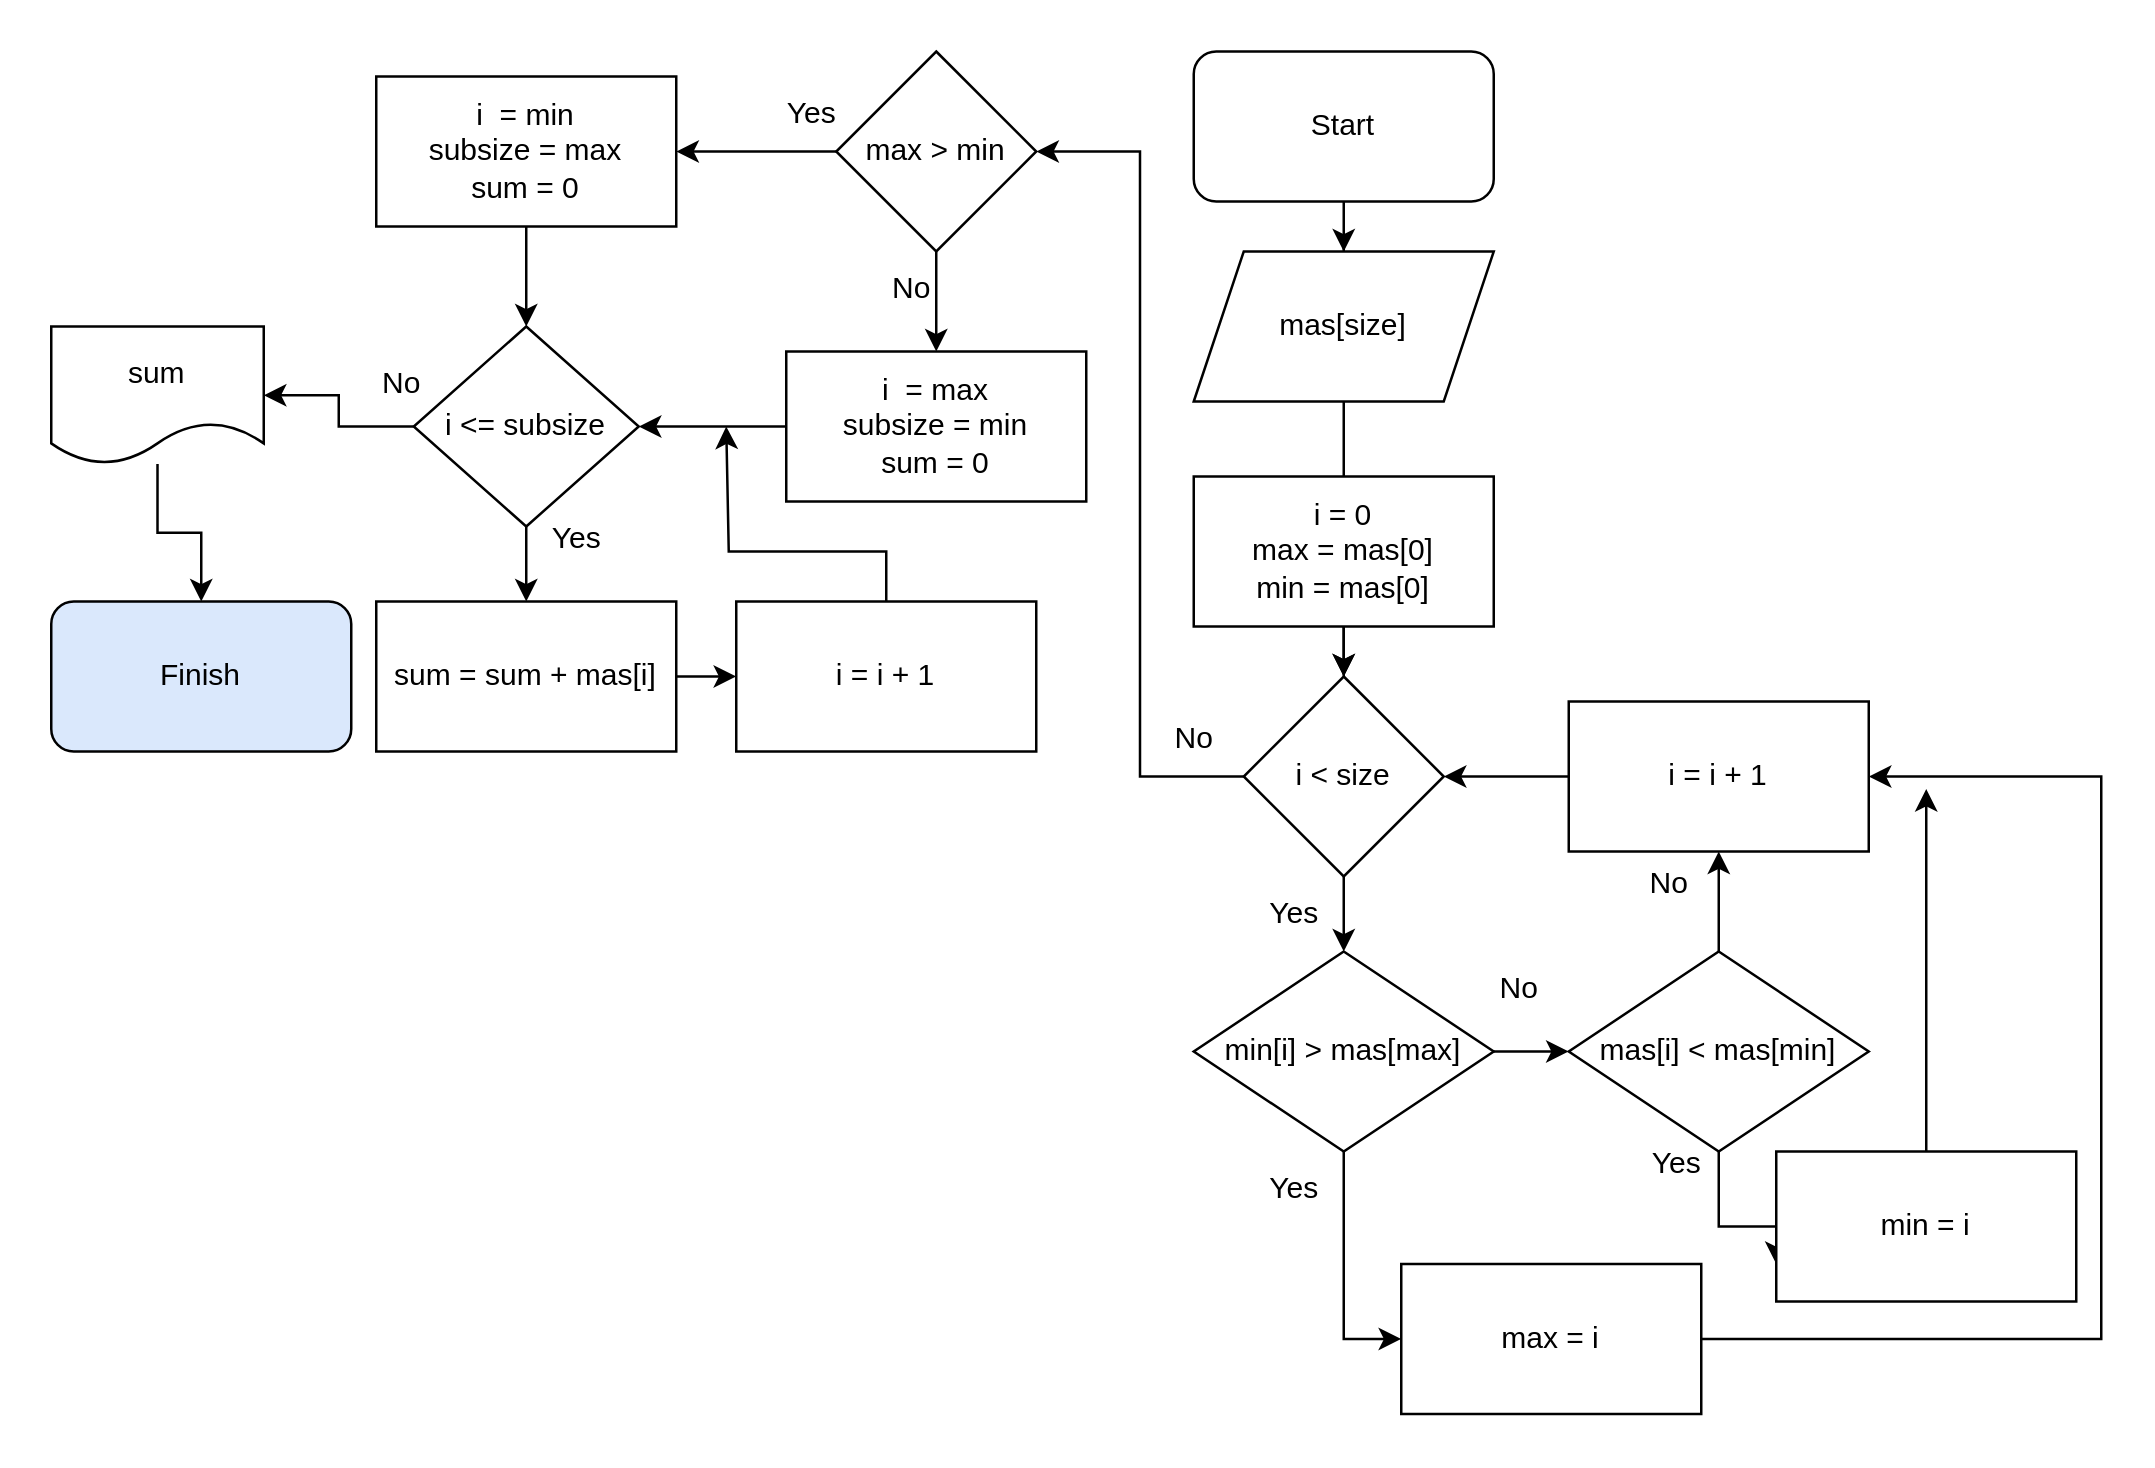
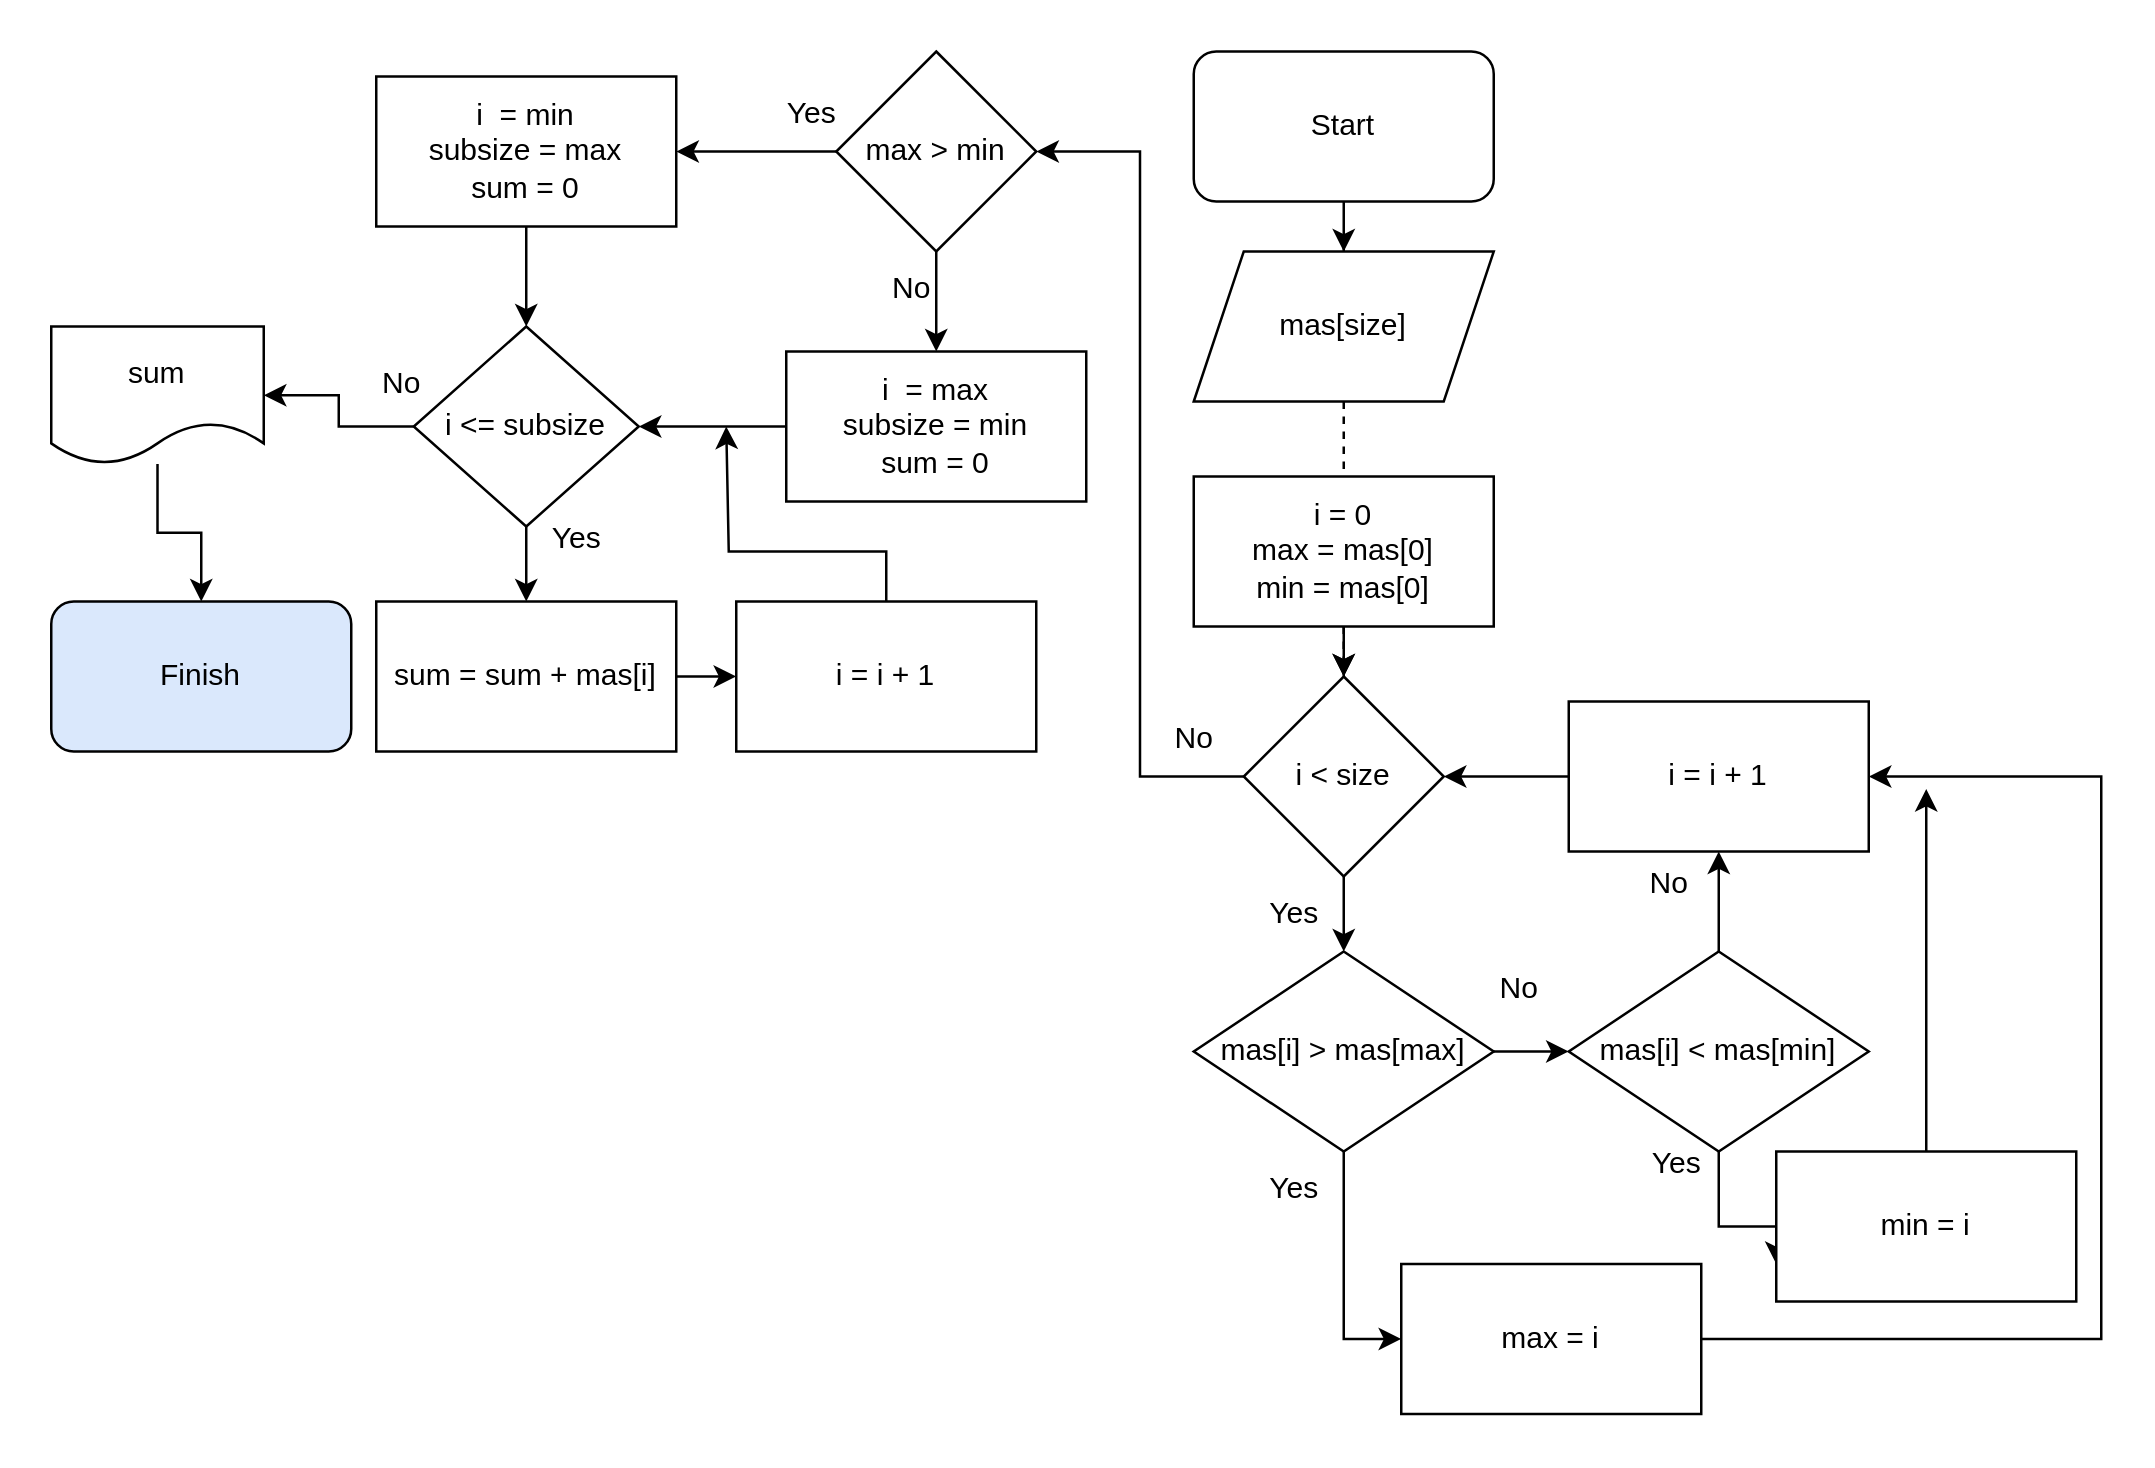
(1344, 441) -> (1344, 441)
(1344, 1051) -> (1344, 1051)
